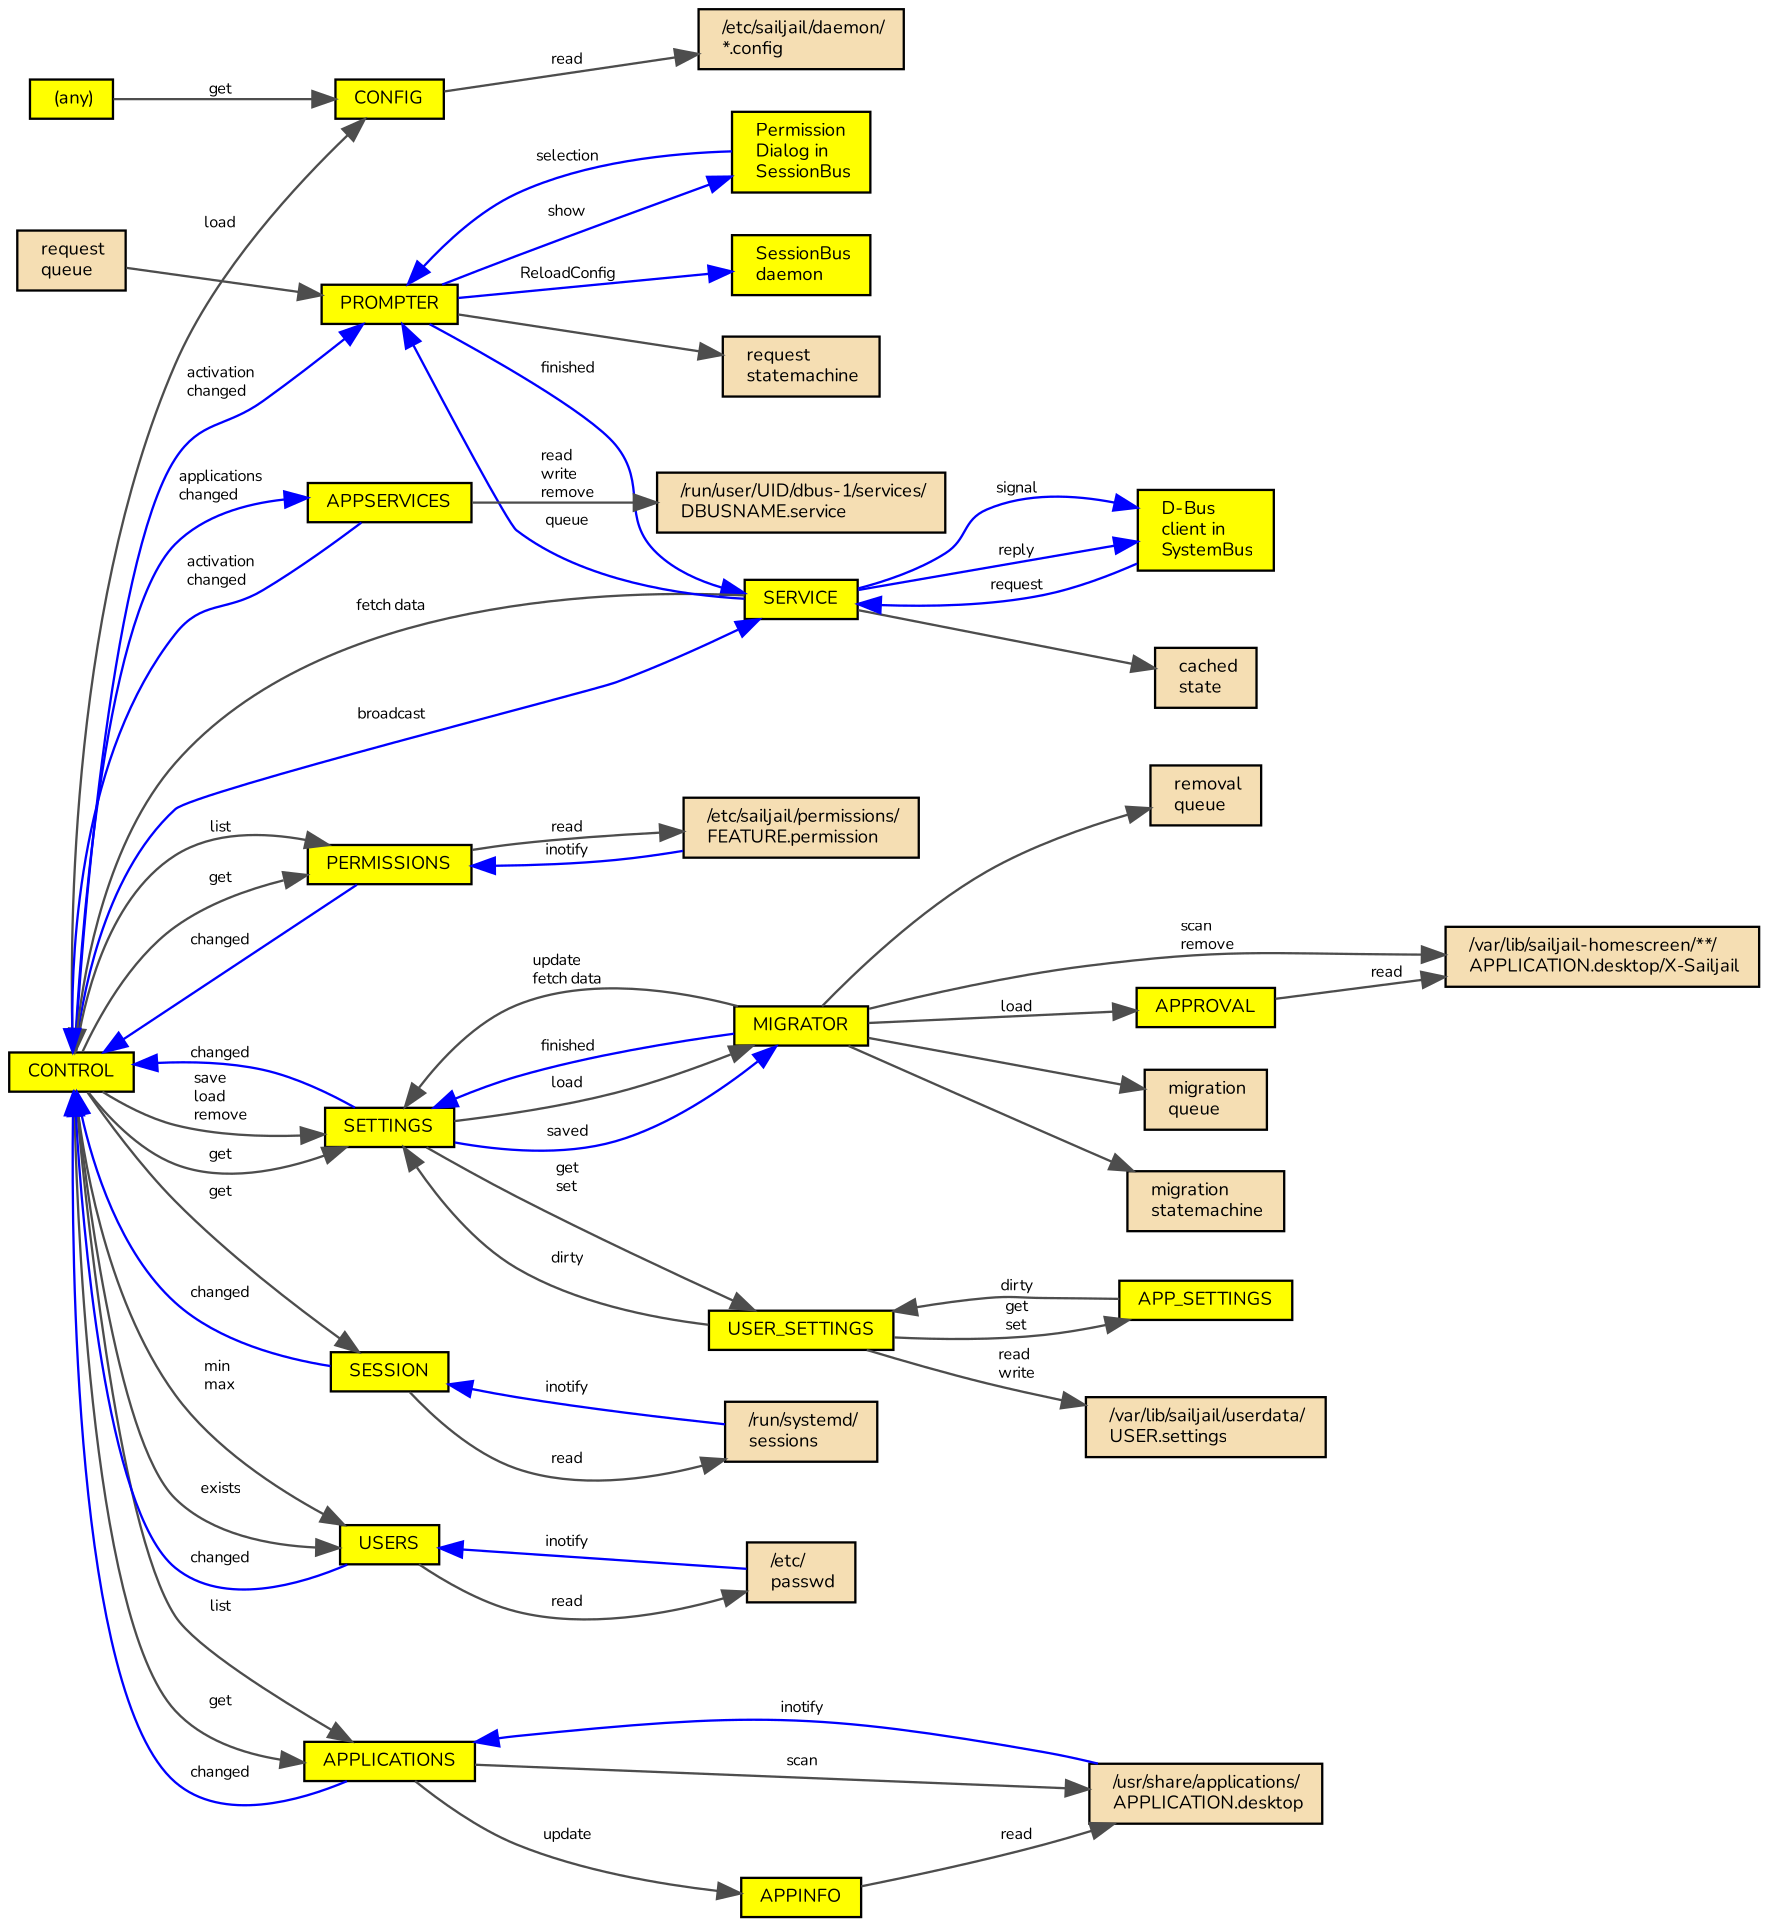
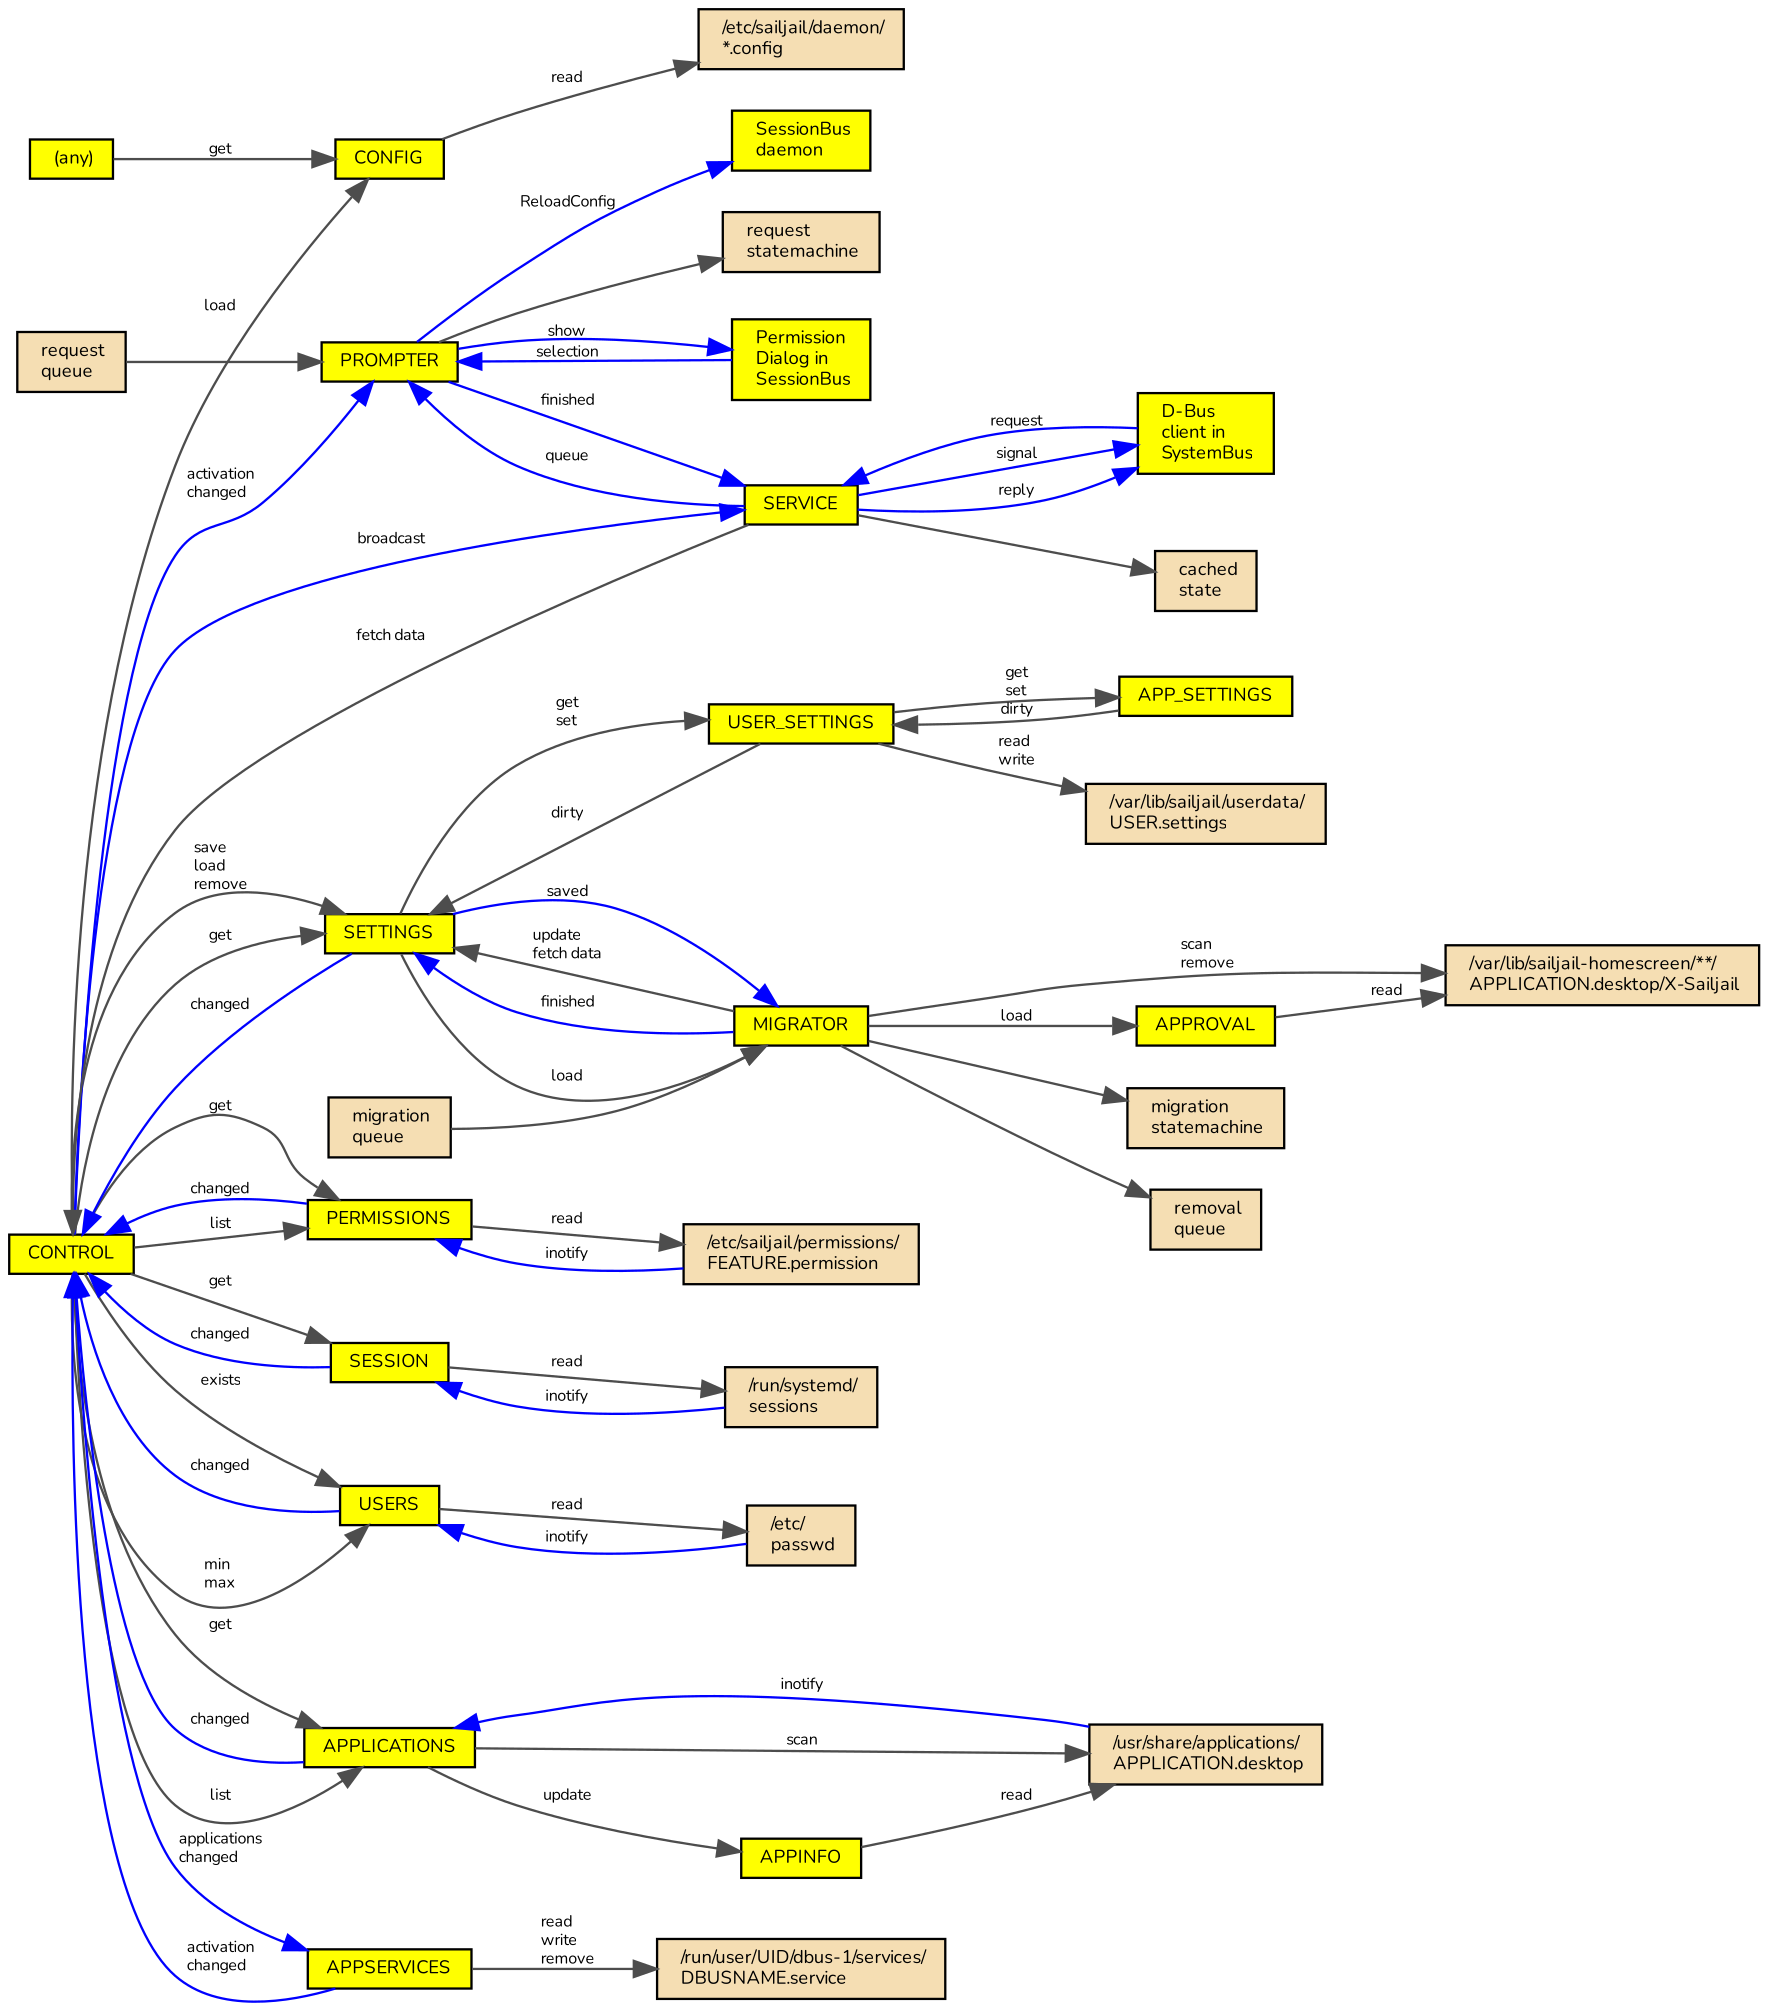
(995, 1061) -> (603, 1114)
